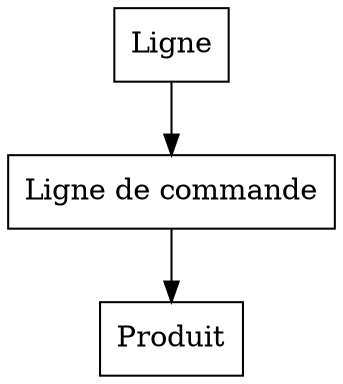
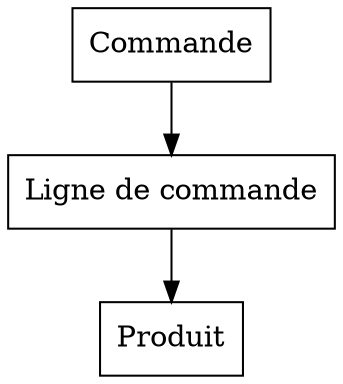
(172, 45) -> (172, 45)
